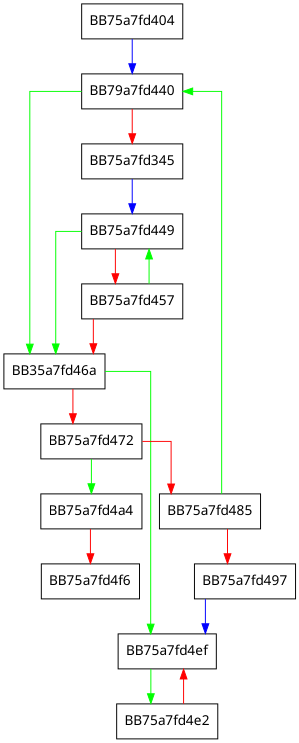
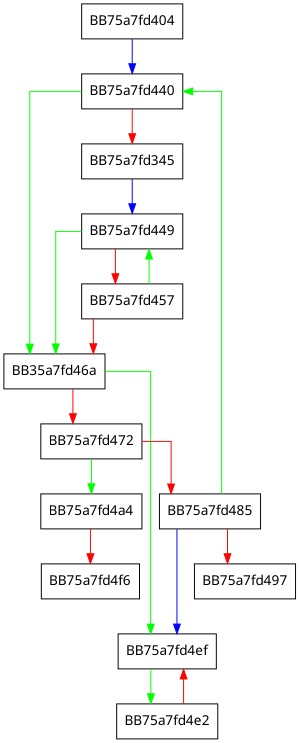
(132, 91) -> (132, 91)
(205, 611) -> (177, 577)
